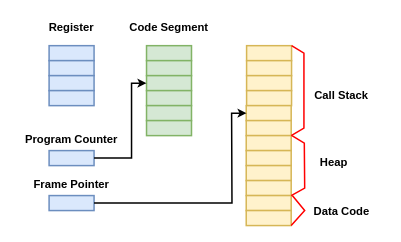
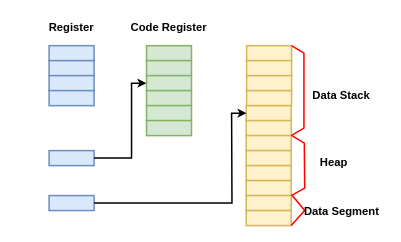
(169, 27) -> (169, 27)
(342, 94) -> (342, 94)
(72, 139) -> none
(72, 184) -> none
(342, 210) -> (342, 210)
